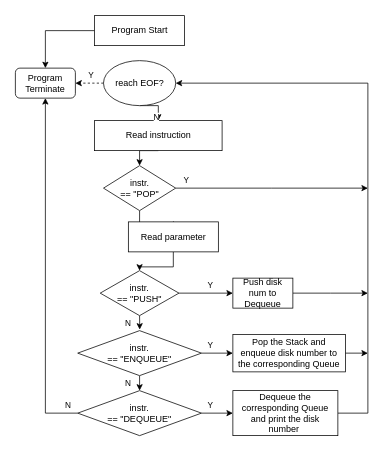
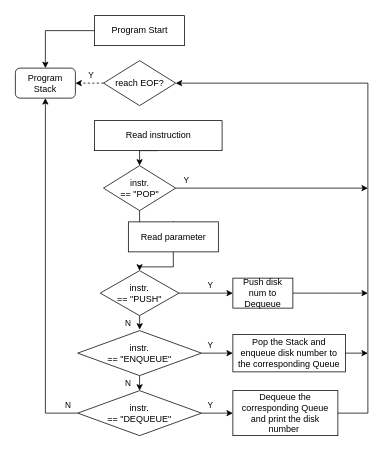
(45, 83) -> (45, 83)
(140, 83) -> (140, 83)
(154, 105) -> none
